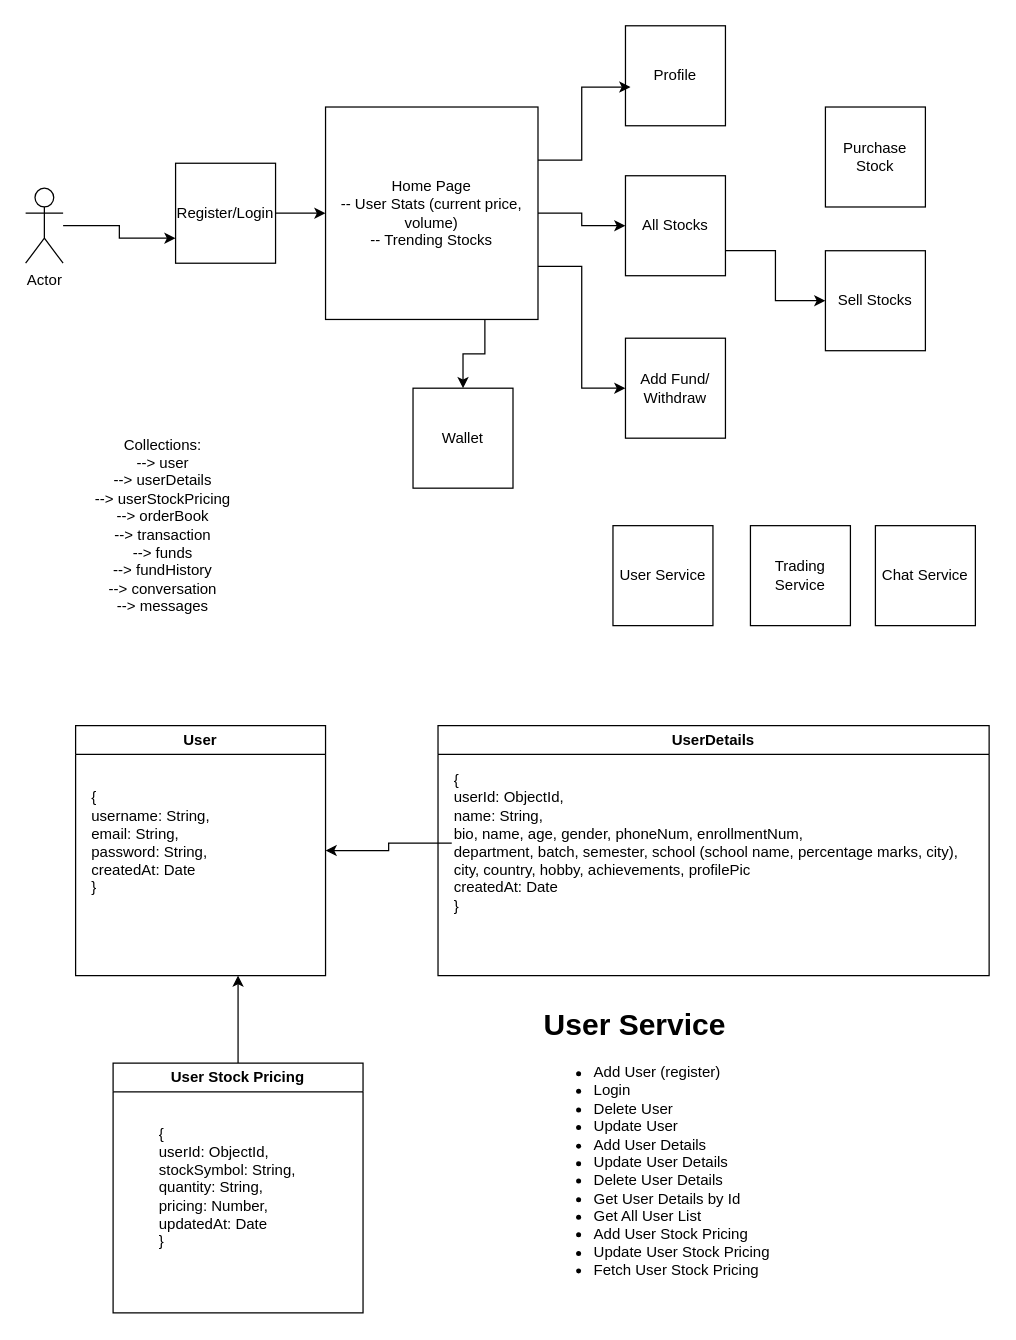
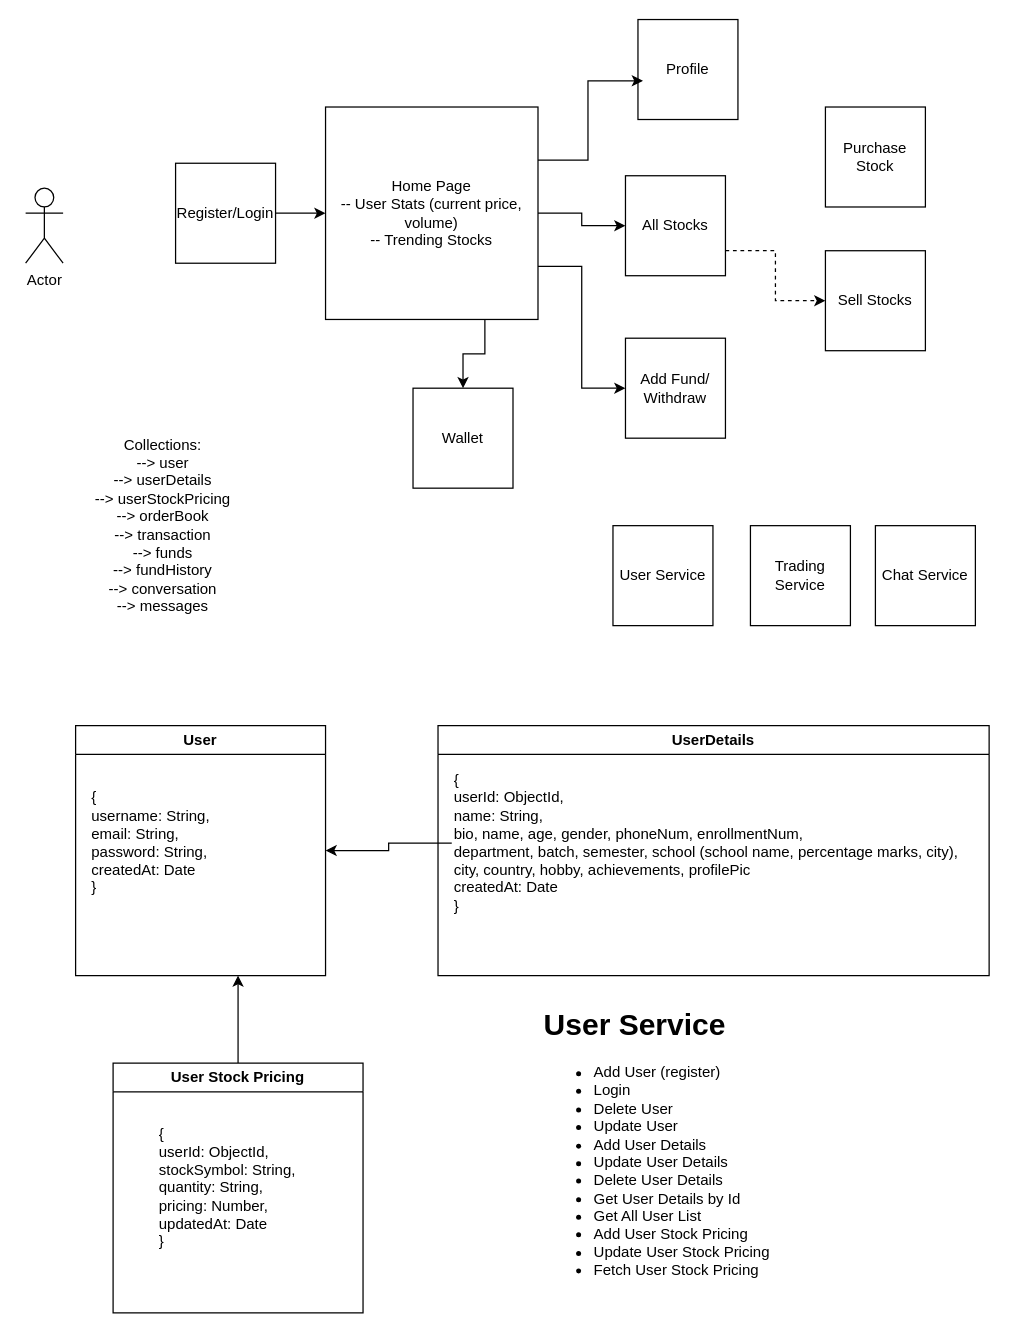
(676, 76) -> (688, 69)
(119, 228) -> none
(776, 272) -> (776, 272)
